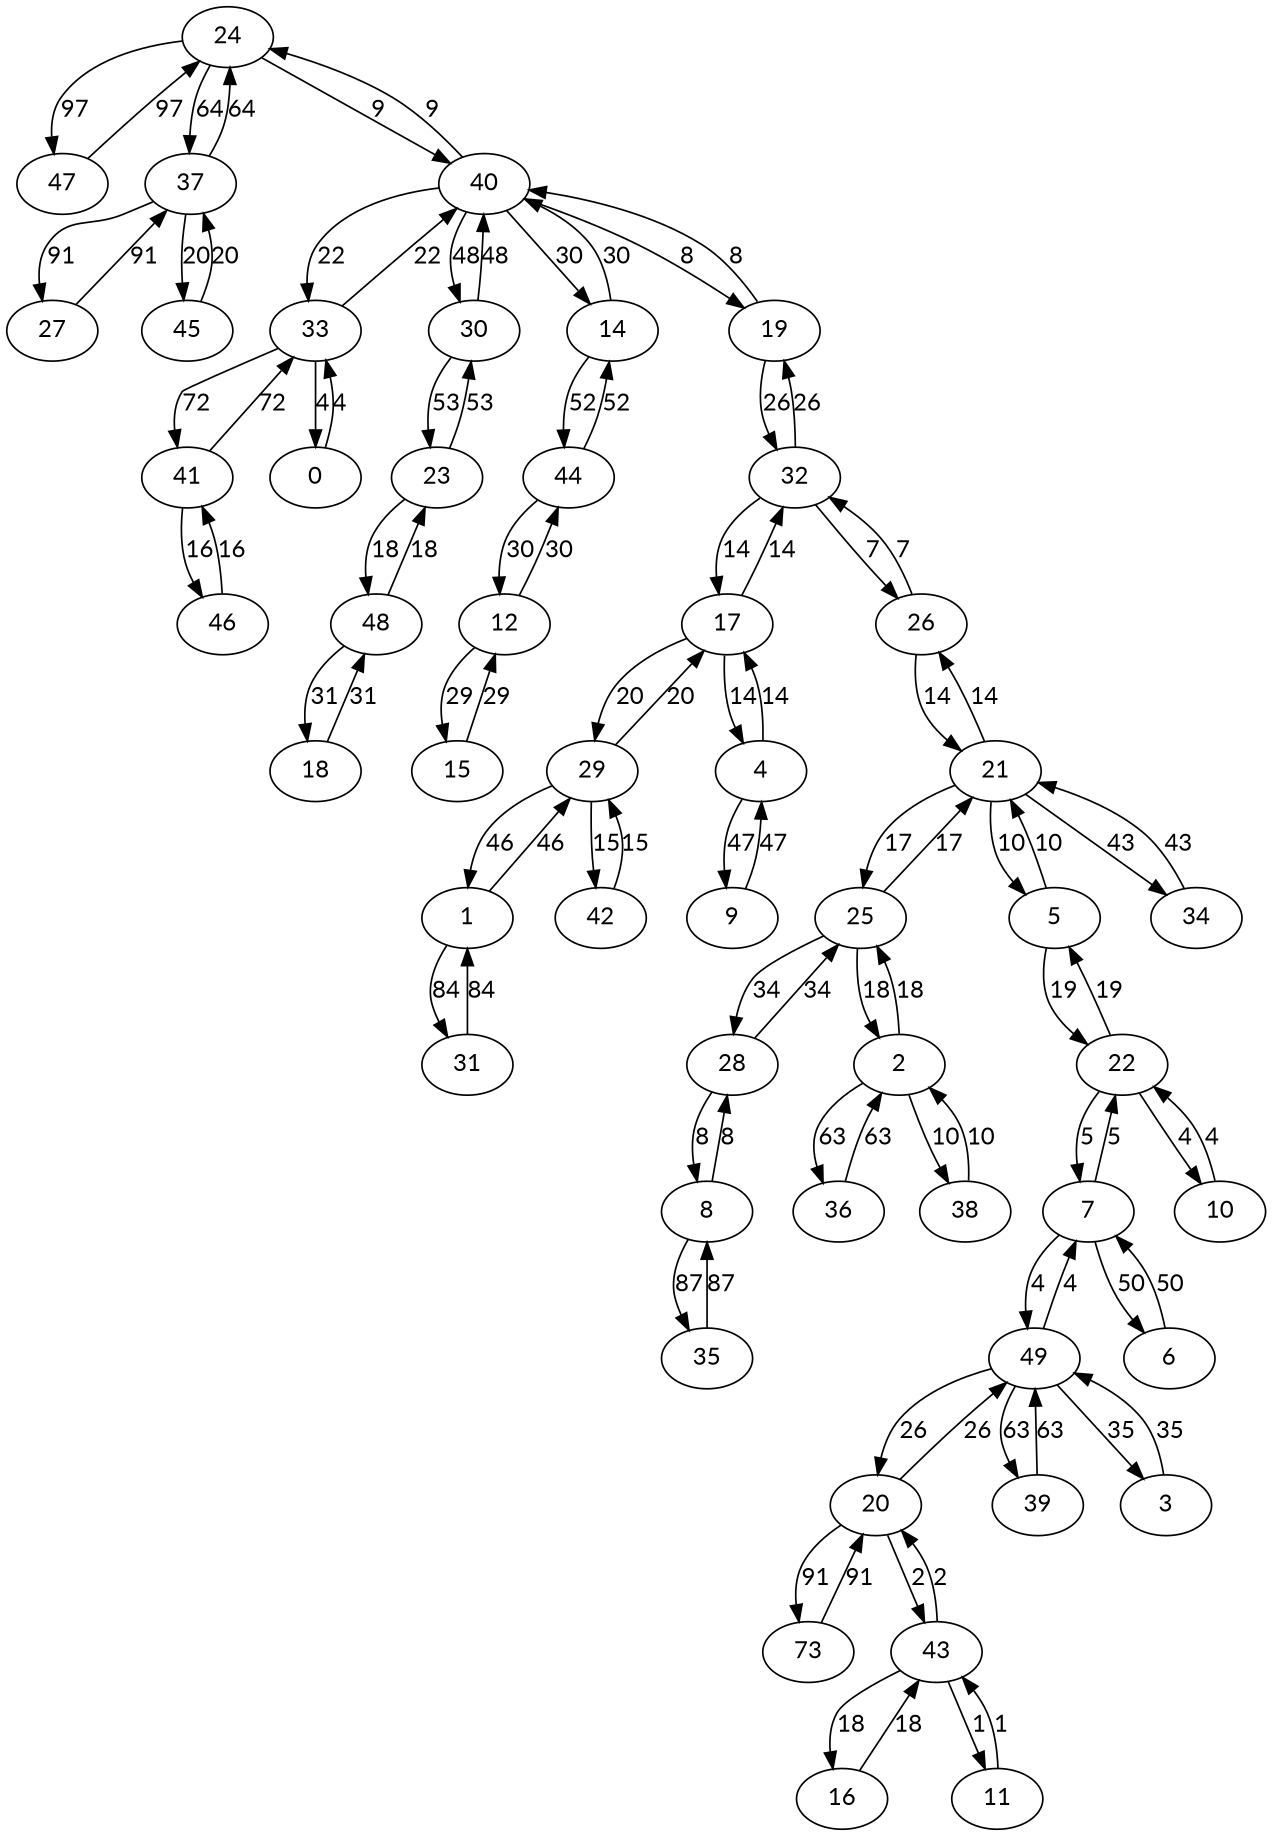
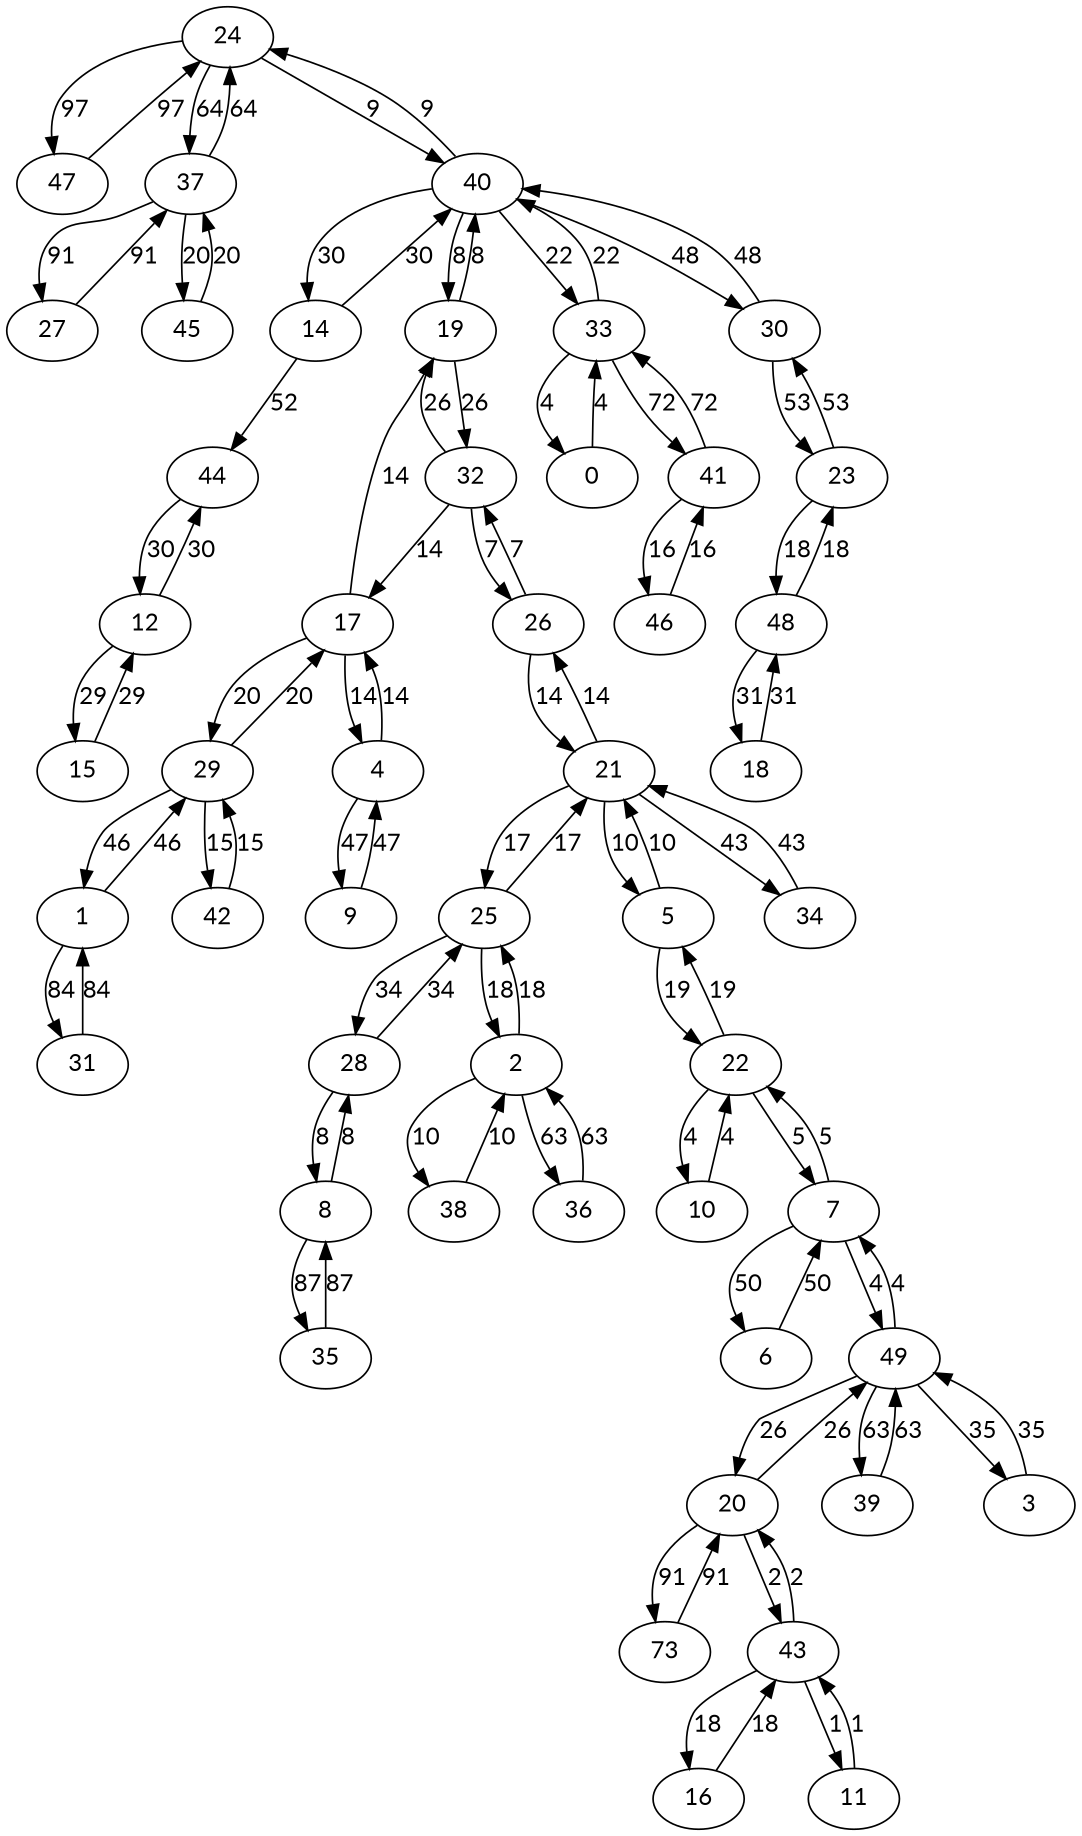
(598, 415) -> none
(760, 560) -> (372, 478)
